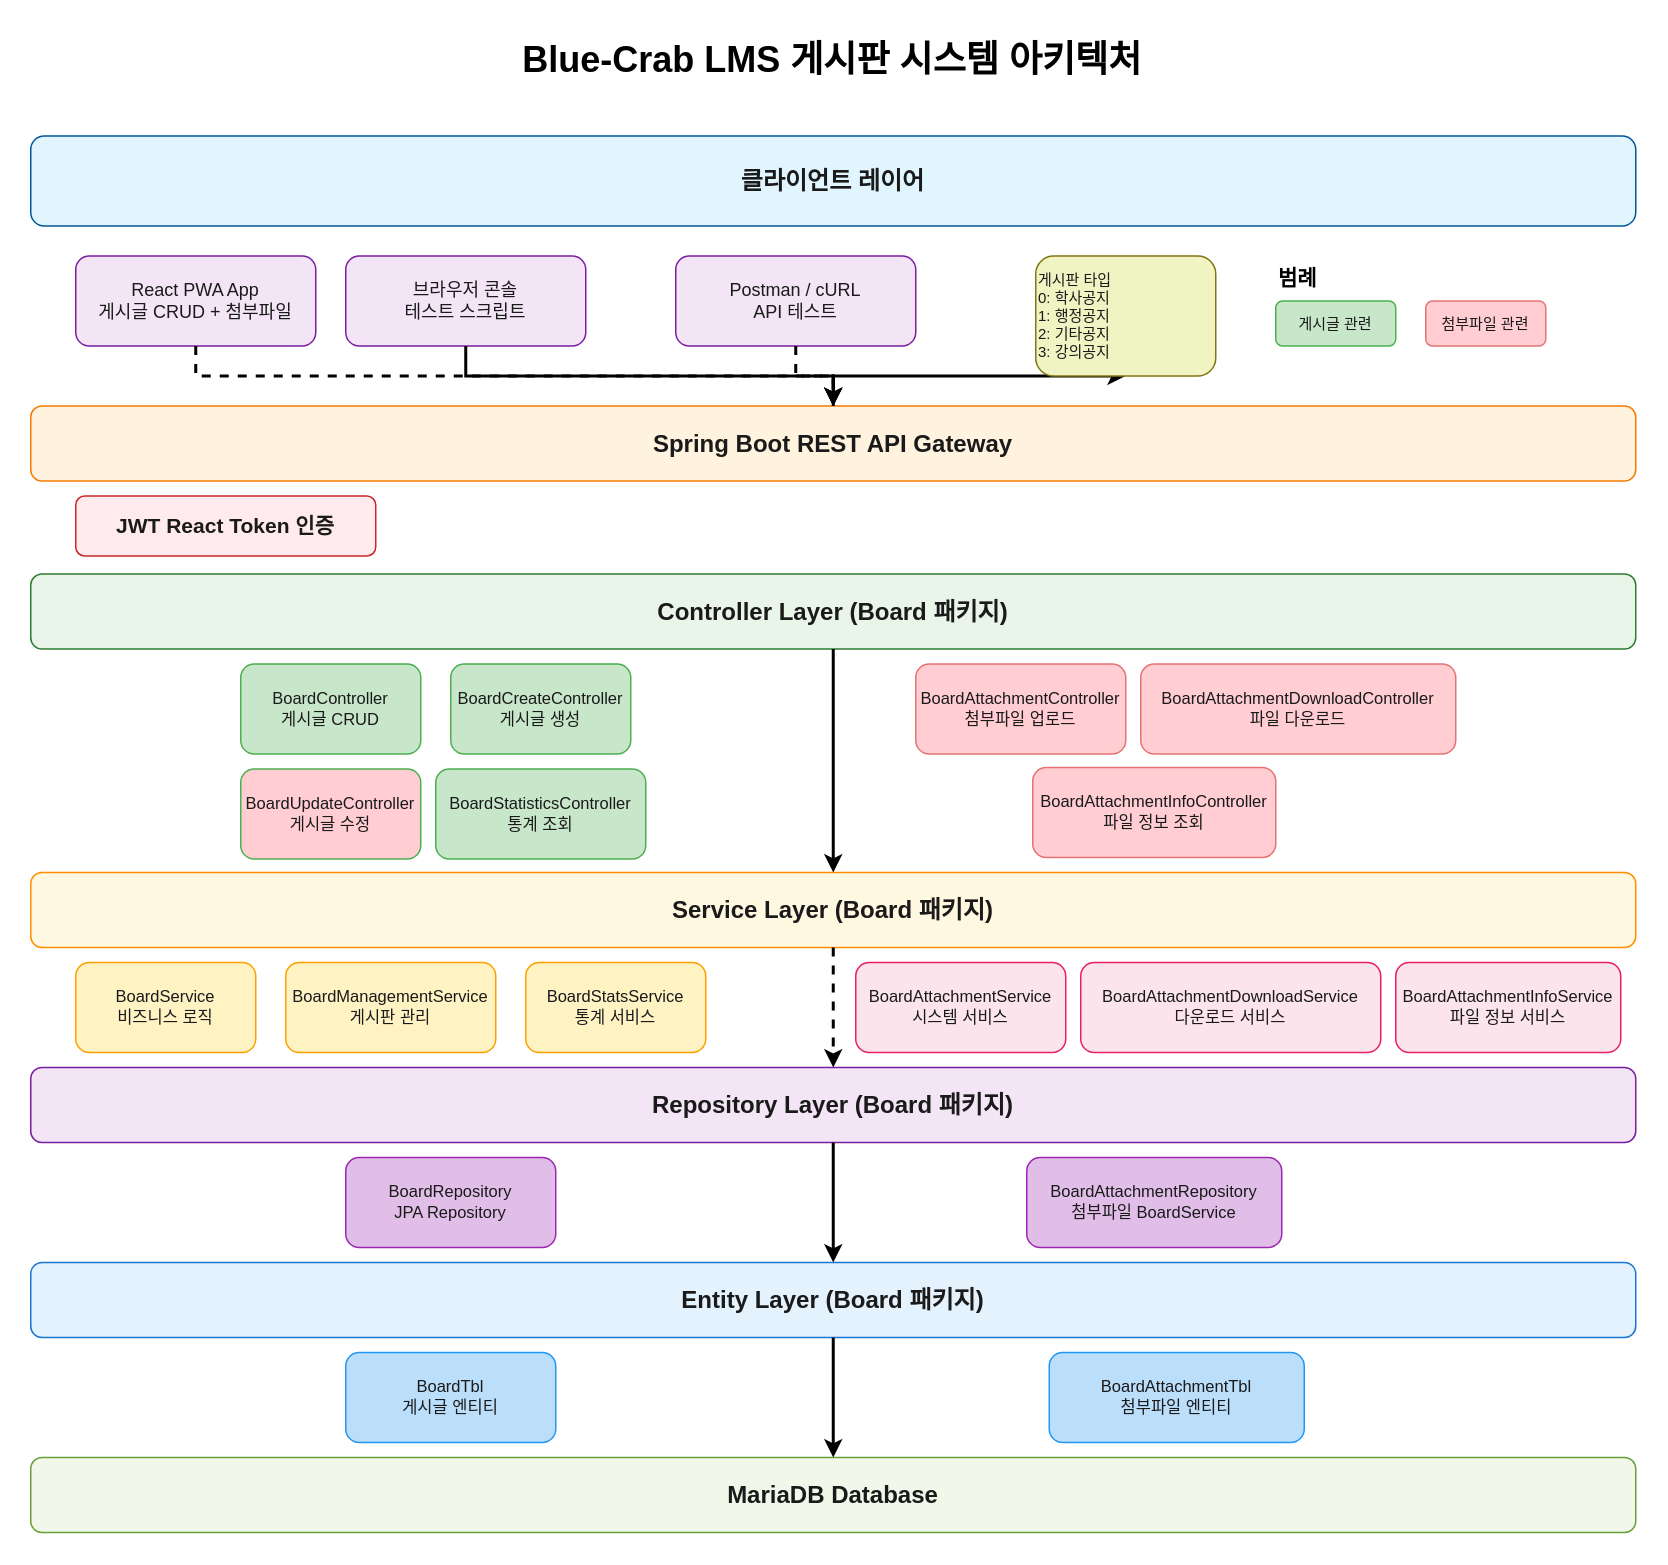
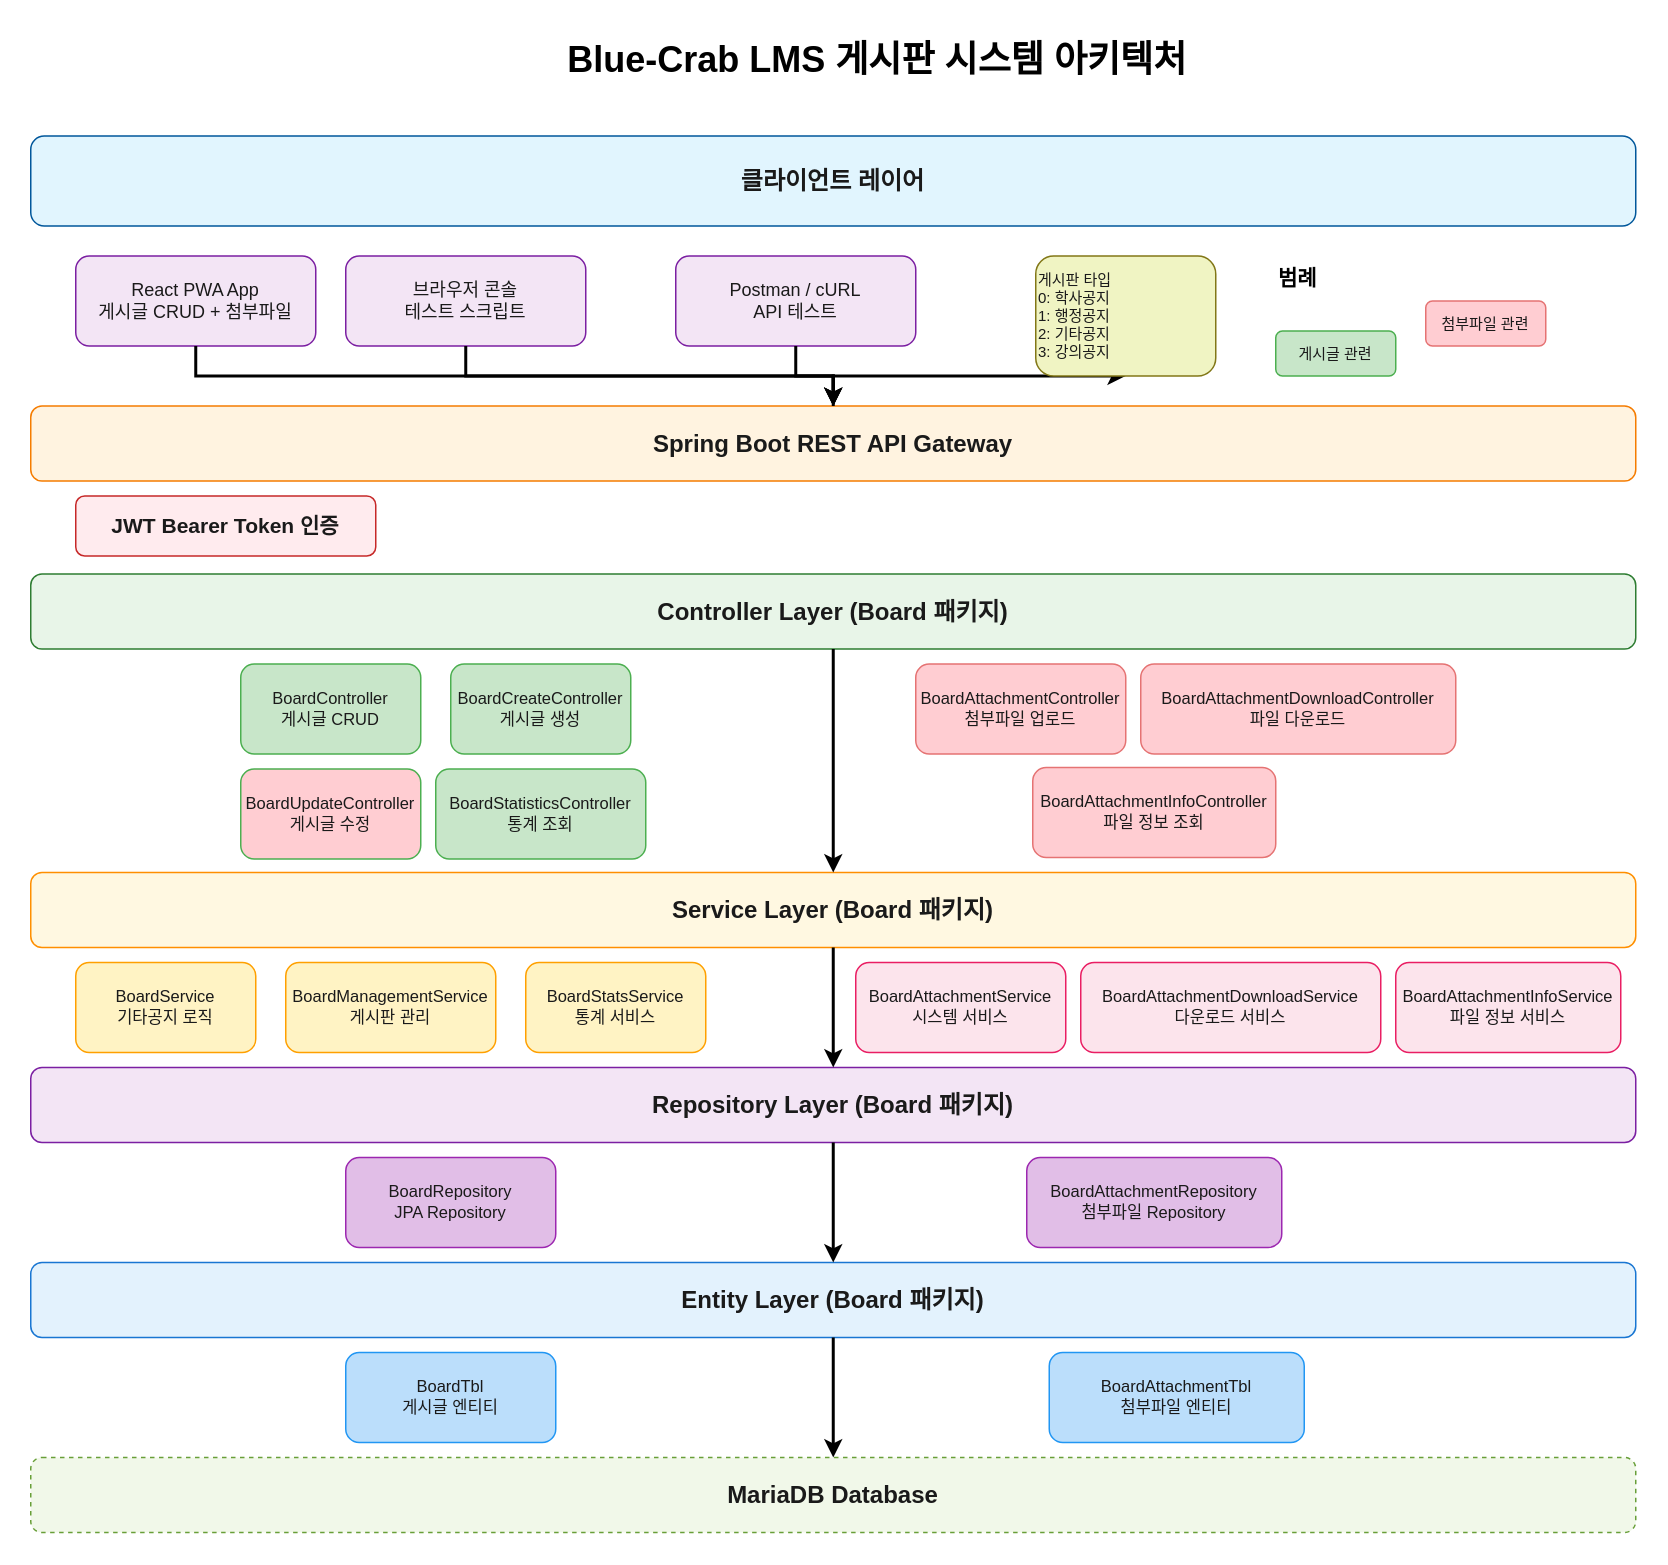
(833, 61) -> (878, 61)
(1336, 323) -> (1336, 353)
(796, 363) -> (796, 363)
(318, 376) -> (318, 376)
(226, 526) -> (226, 526)
(833, 1002) -> (833, 1002)
(166, 1007) -> (166, 1007)
(1154, 1202) -> (1154, 1202)
(833, 1495) -> (833, 1495)
